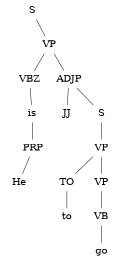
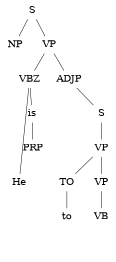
none -> (15, 45)
(67, 114) -> none
(26, 165) -> (24, 131)
(101, 251) -> none
